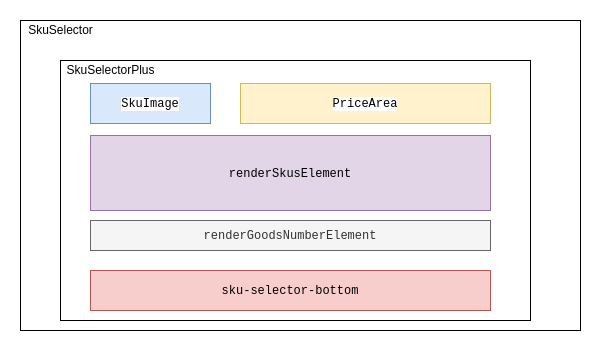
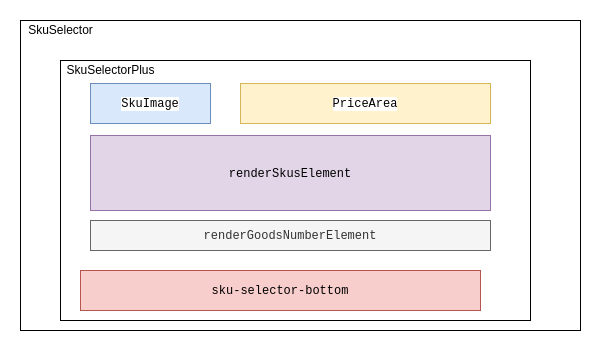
(291, 291) -> (281, 291)
